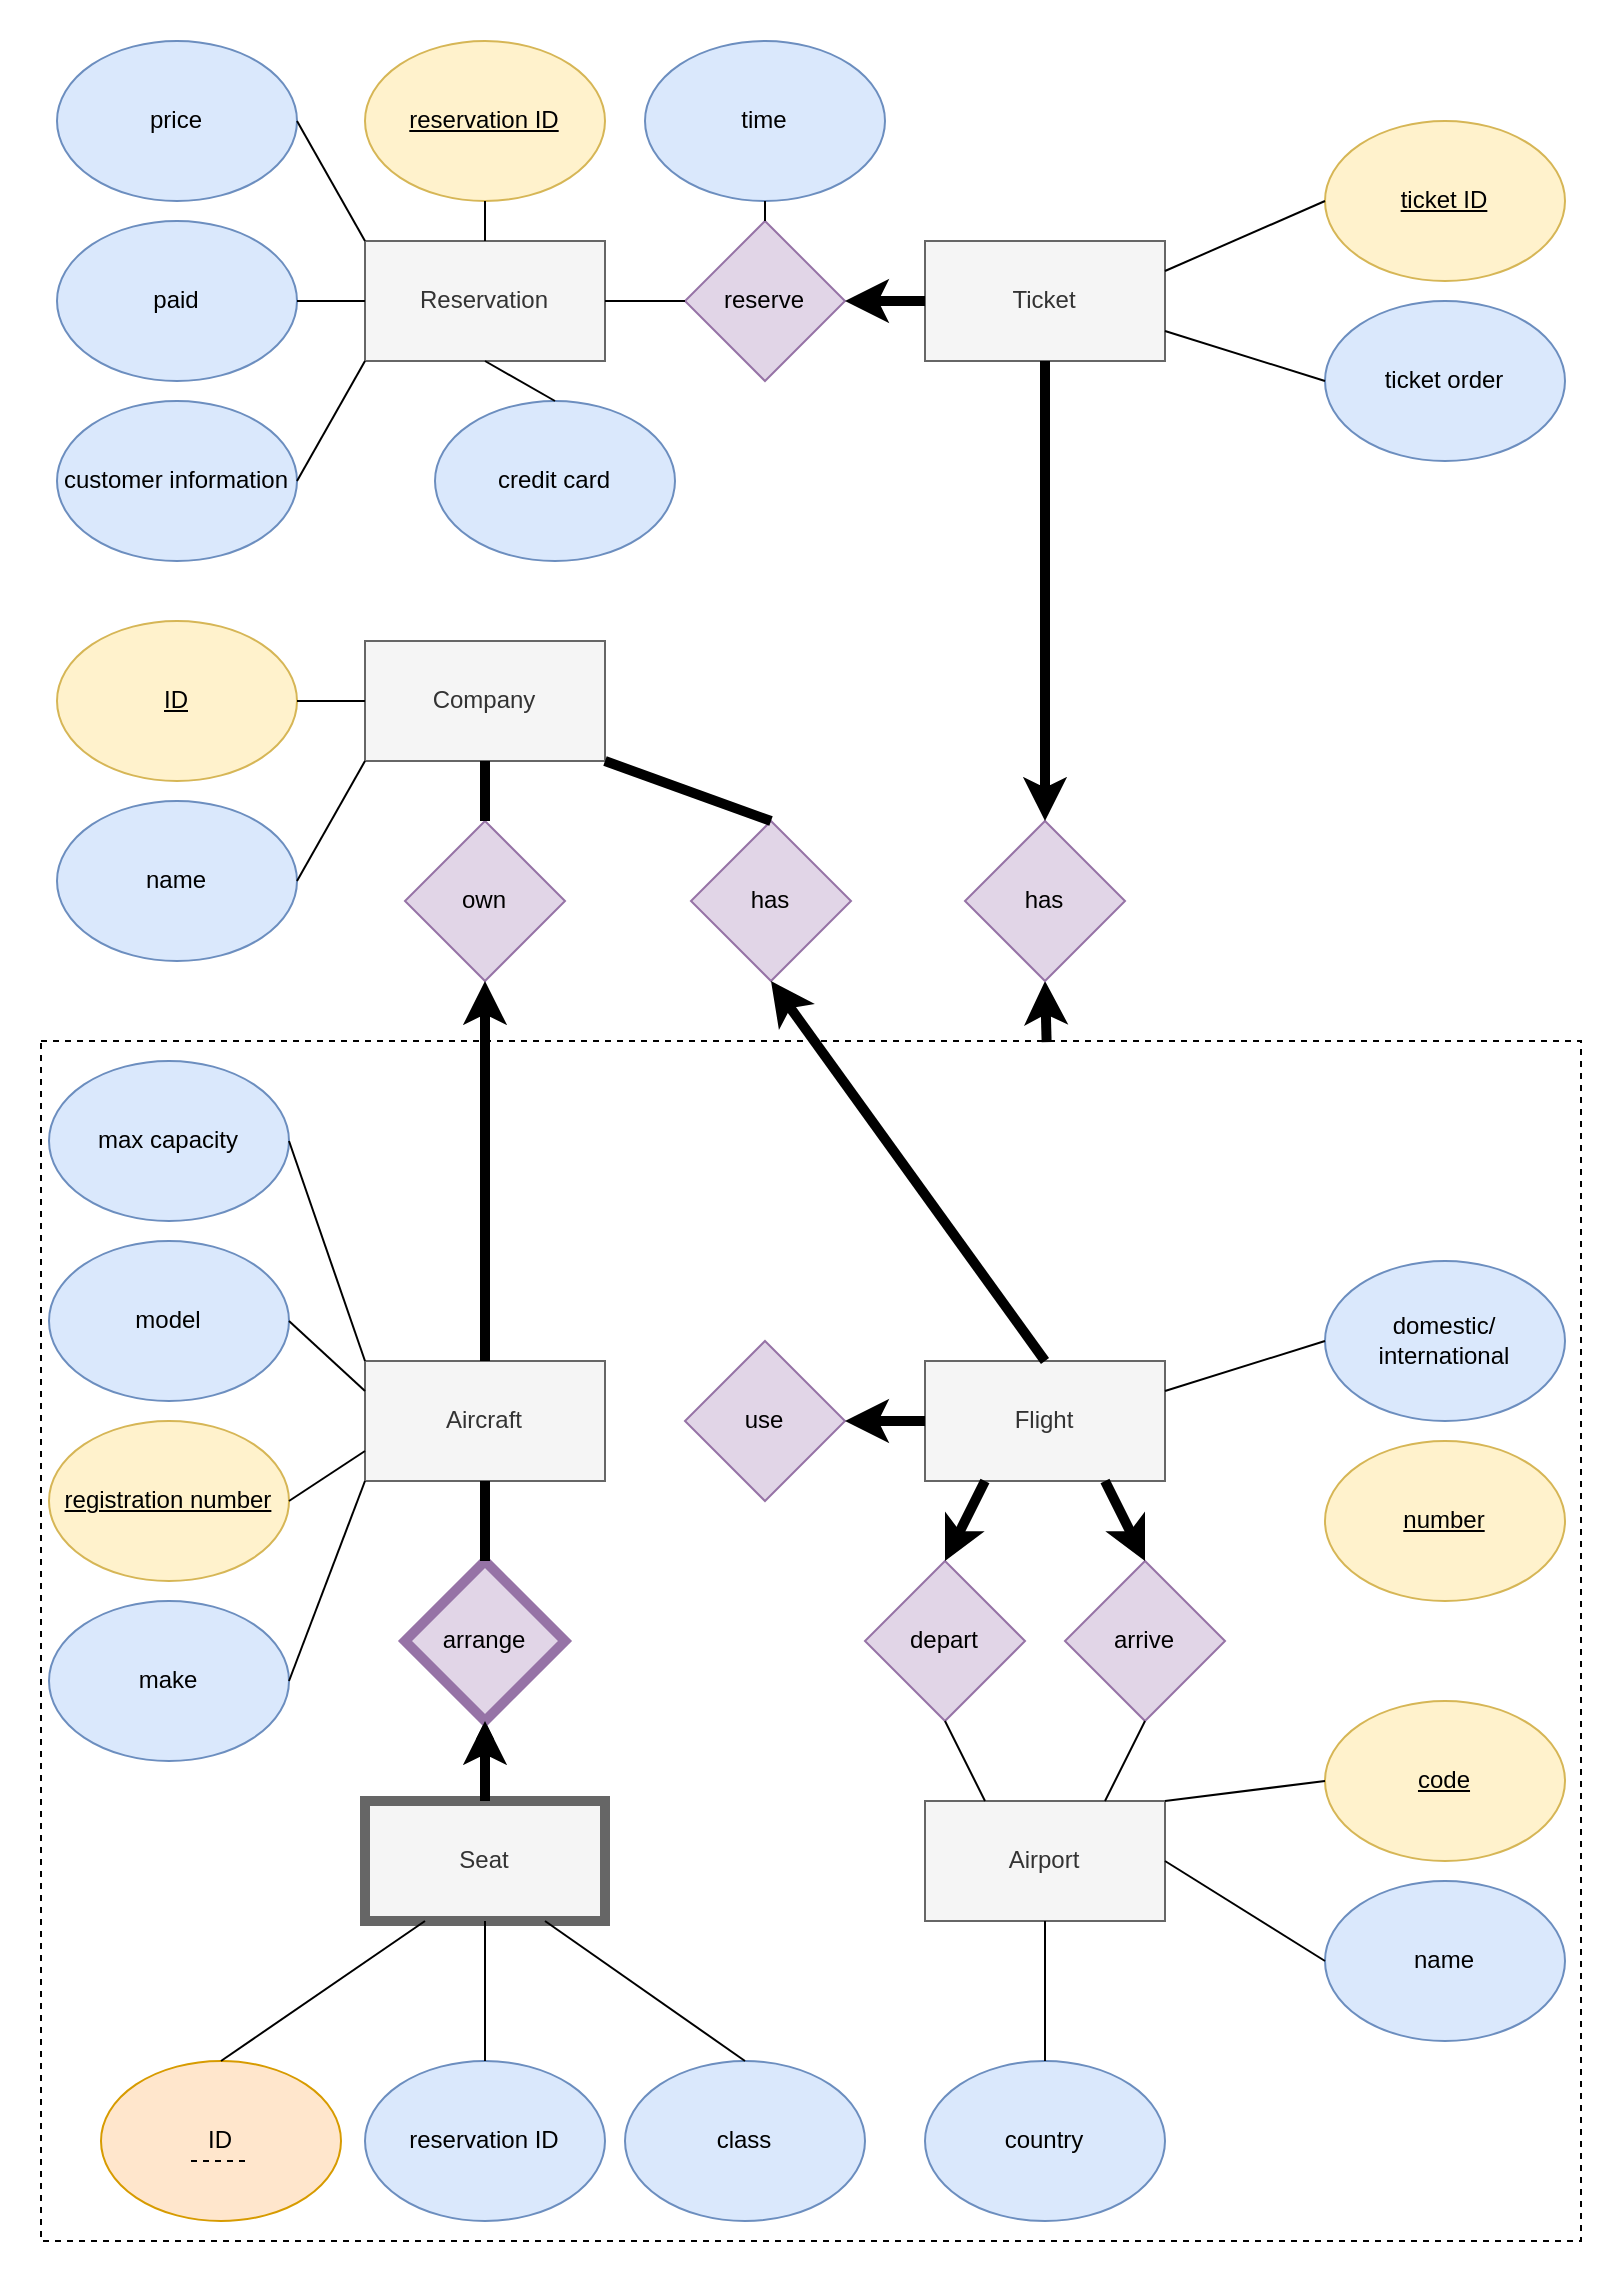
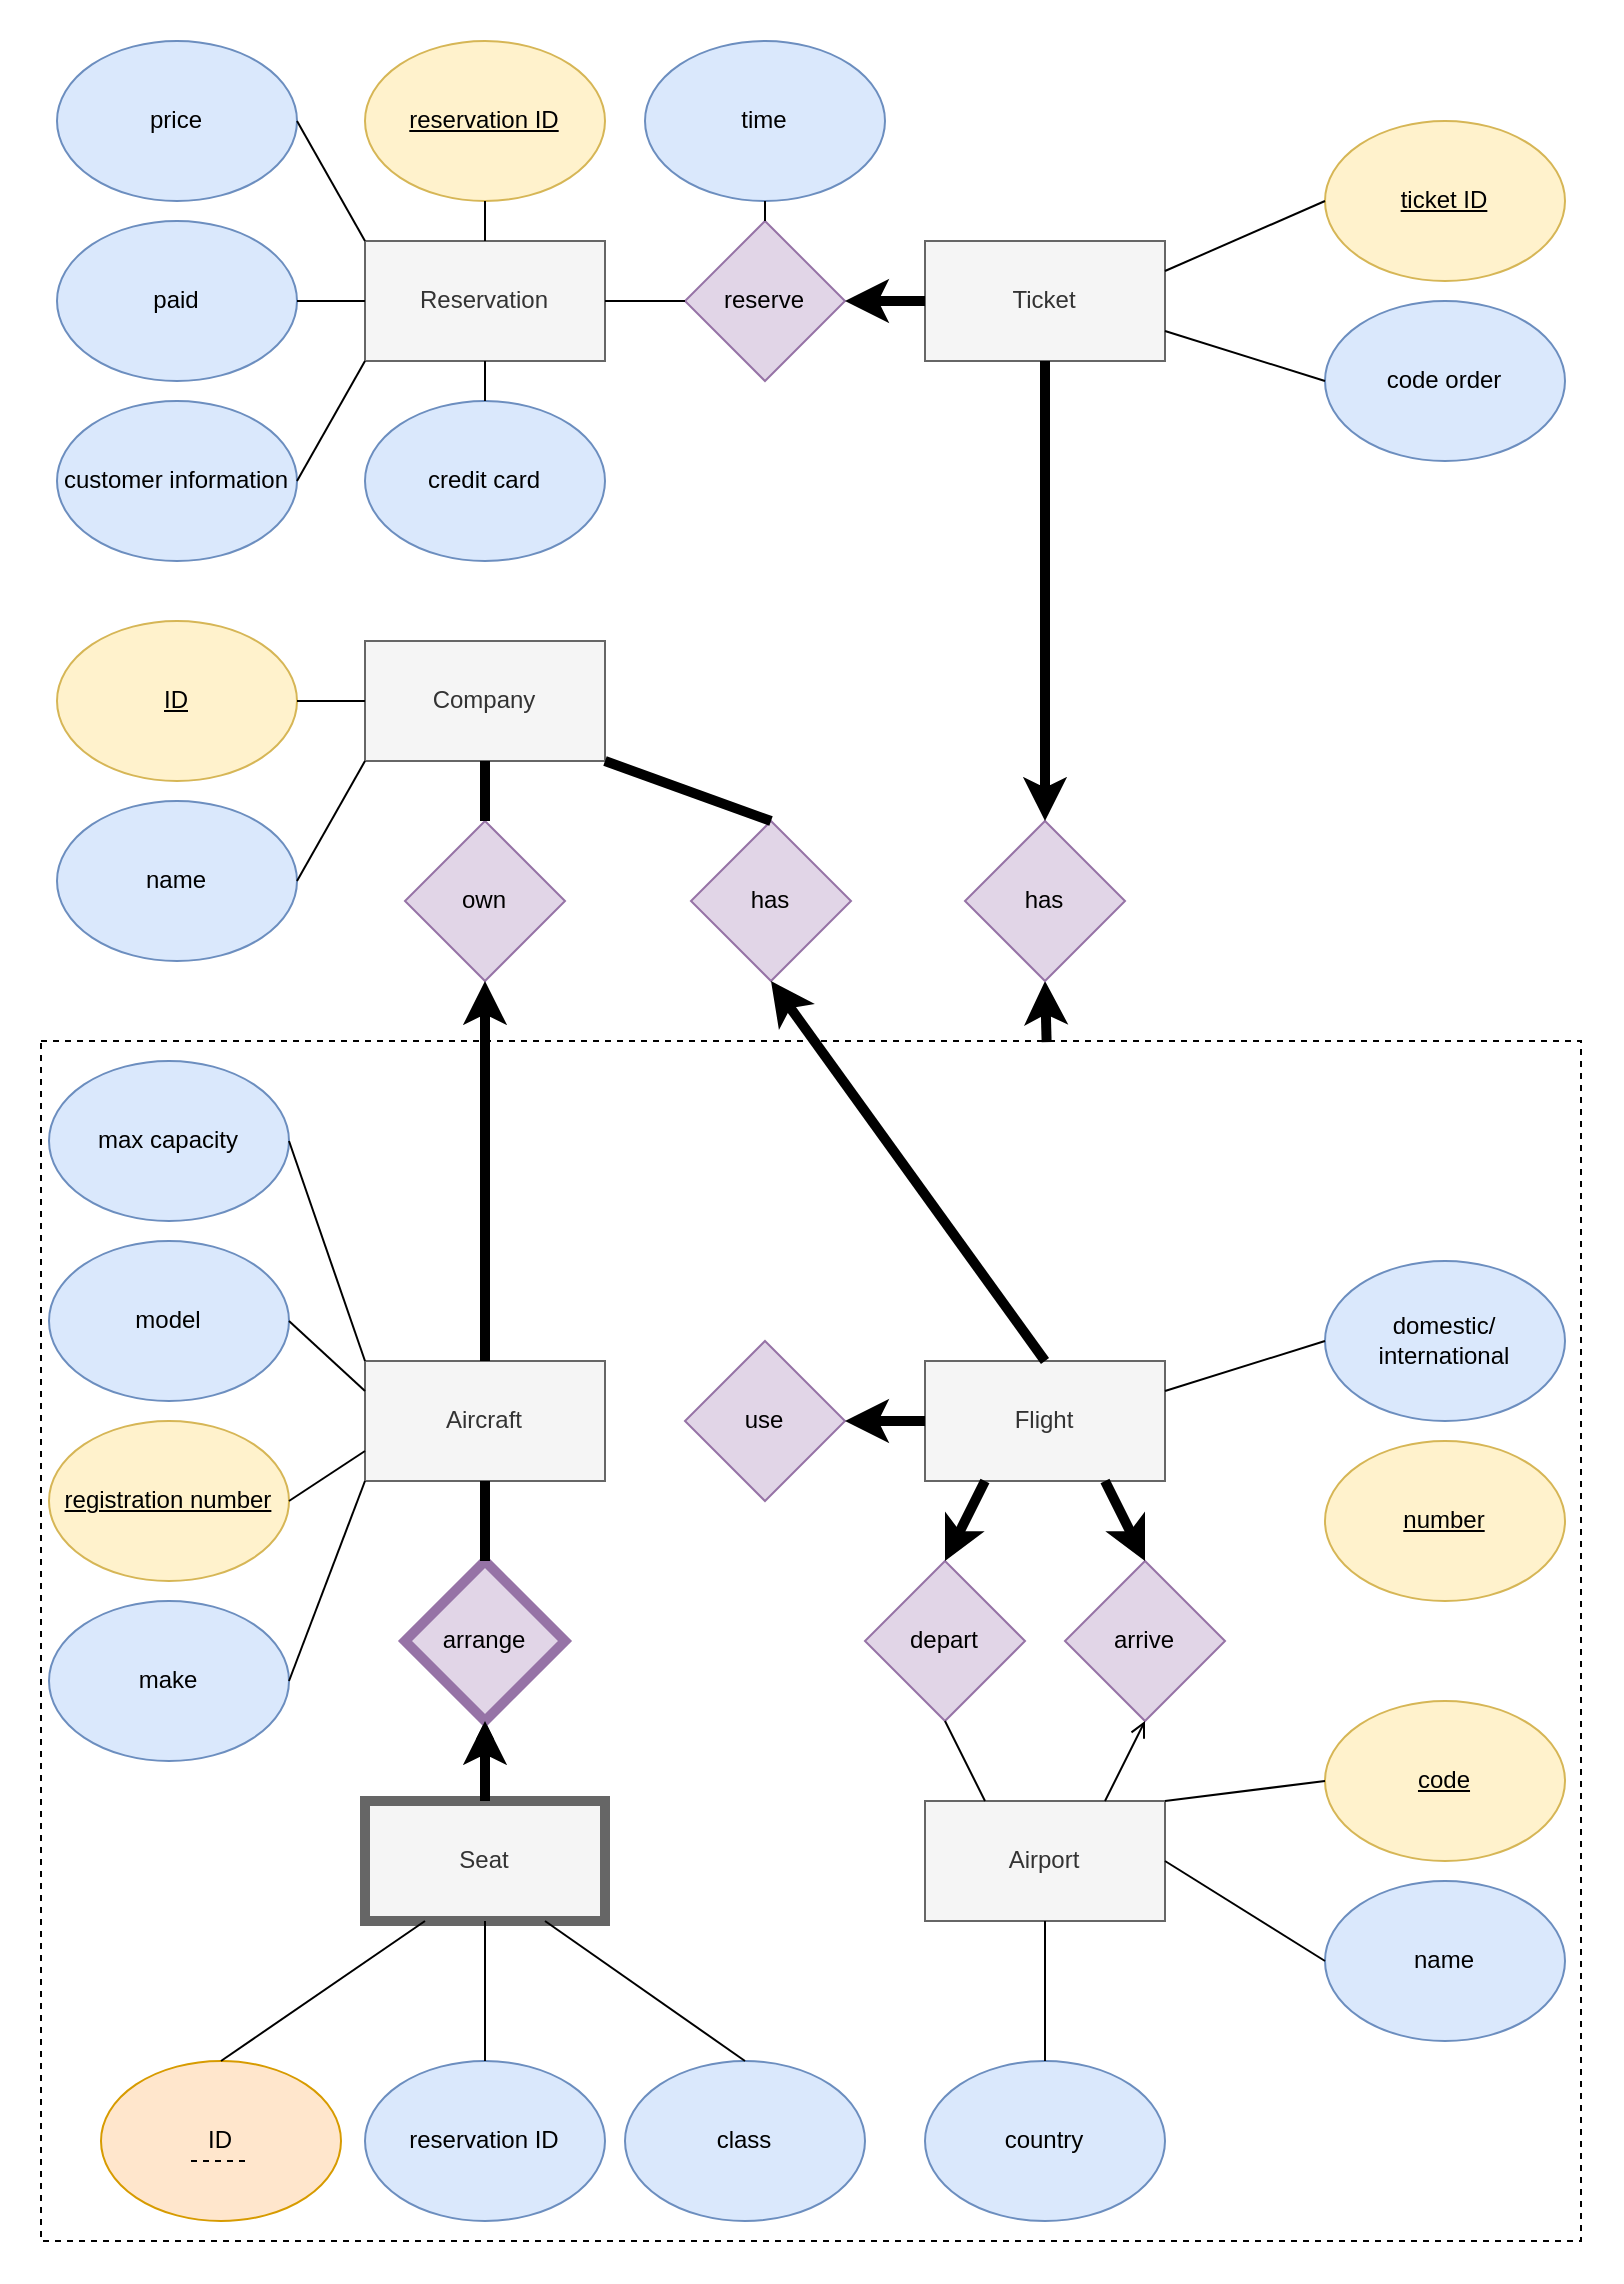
(1445, 381) -> (1445, 381)
(555, 481) -> (485, 481)
(1142, 1726) -> (1142, 1728)
